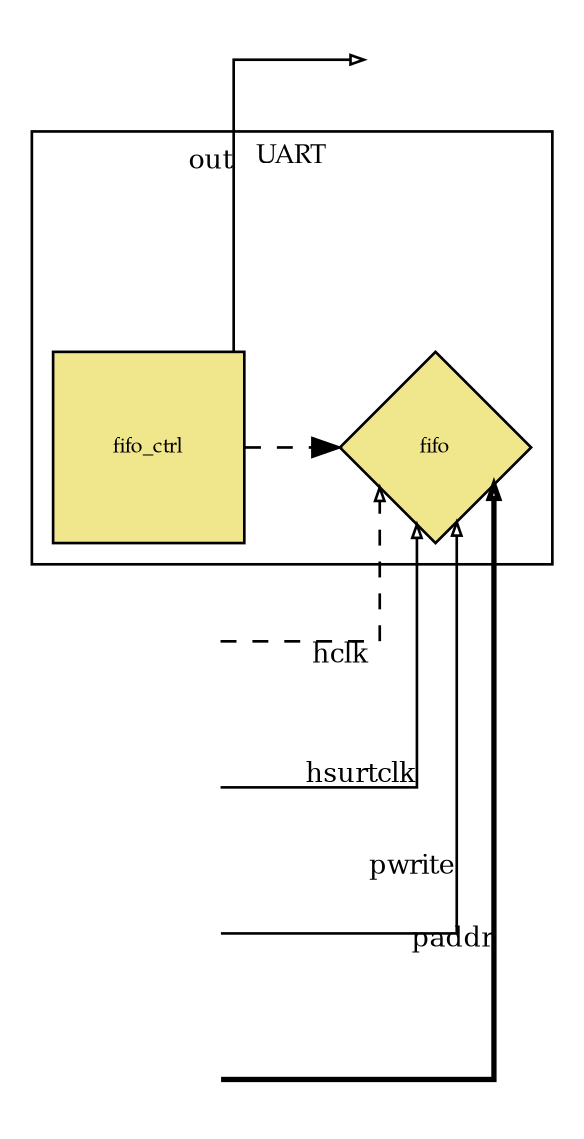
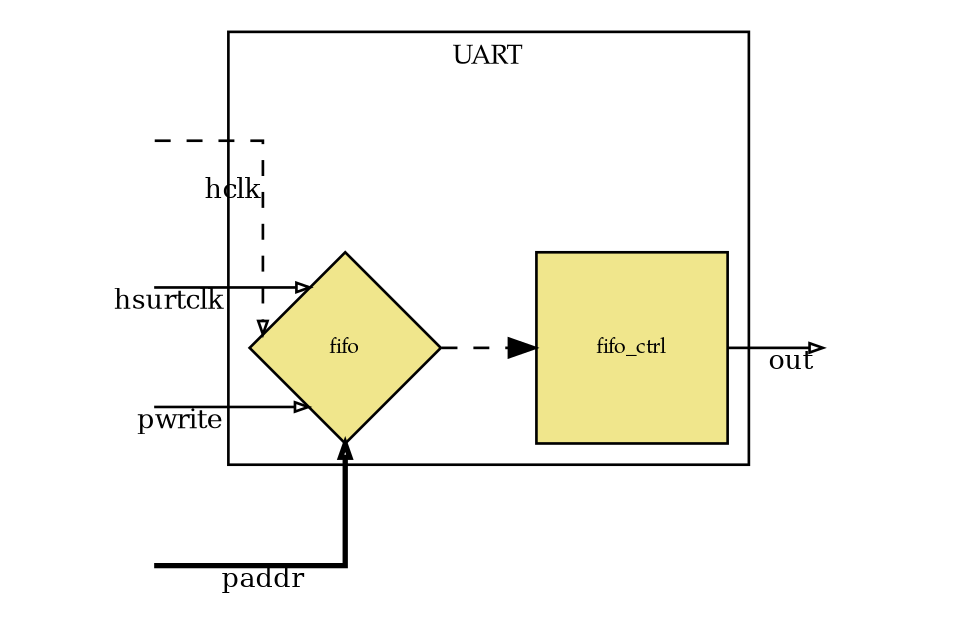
(279, 447) -> (475, 348)
